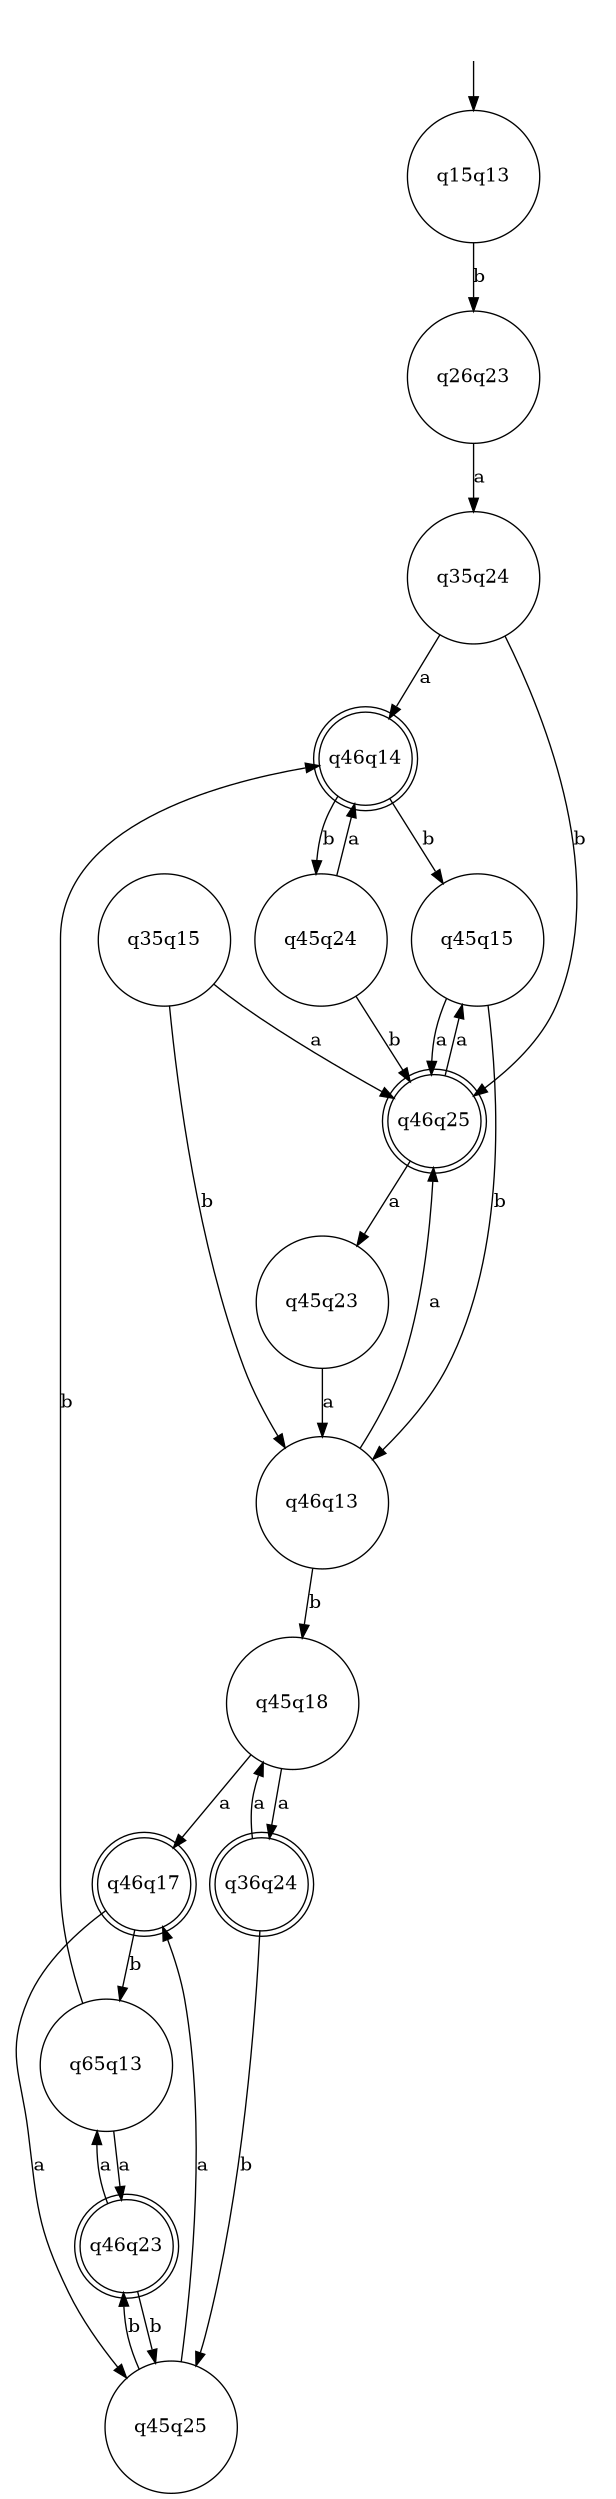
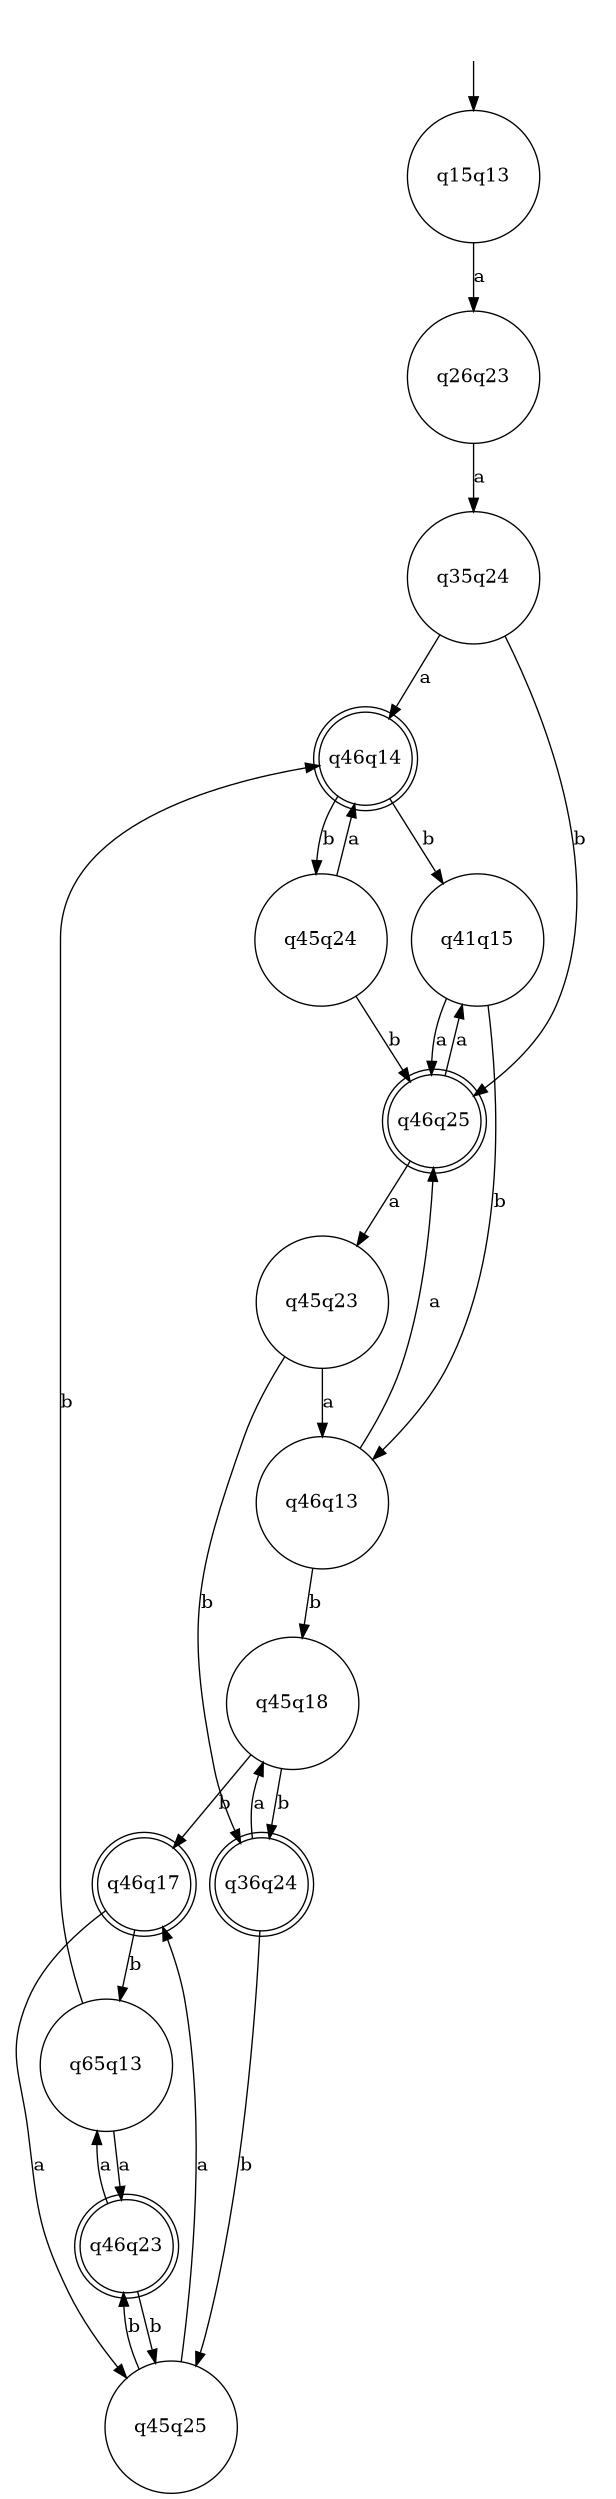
(480, 277) -> (480, 277)
(164, 940) -> none
(478, 940) -> (478, 940)
none -> (202, 1588)
(225, 1804) -> (225, 1804)
(284, 1804) -> (284, 1804)
